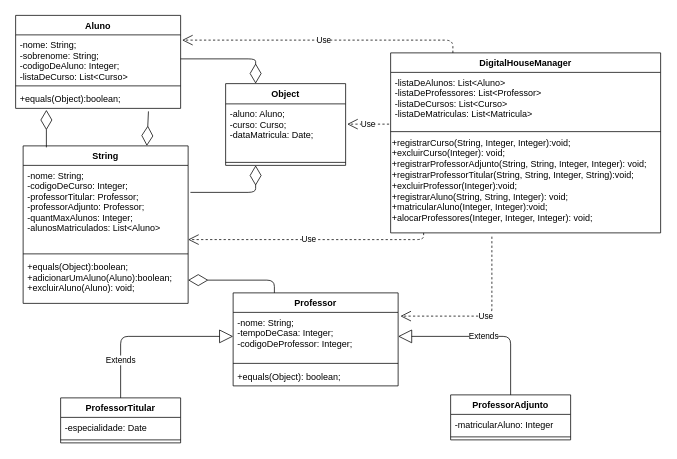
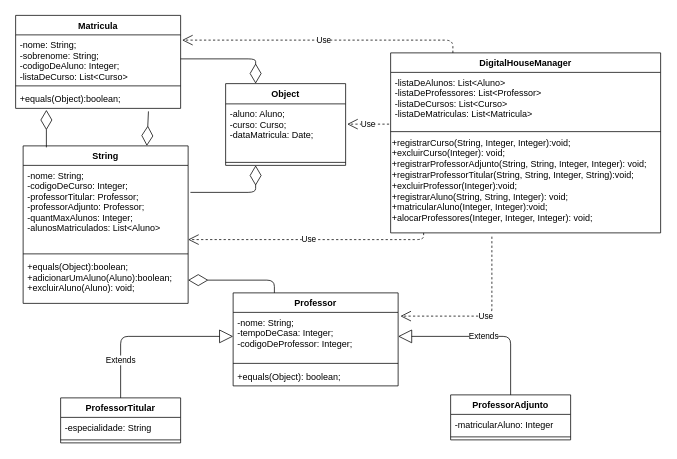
(98, 26) -> (98, 26)
(109, 428) -> (113, 428)
